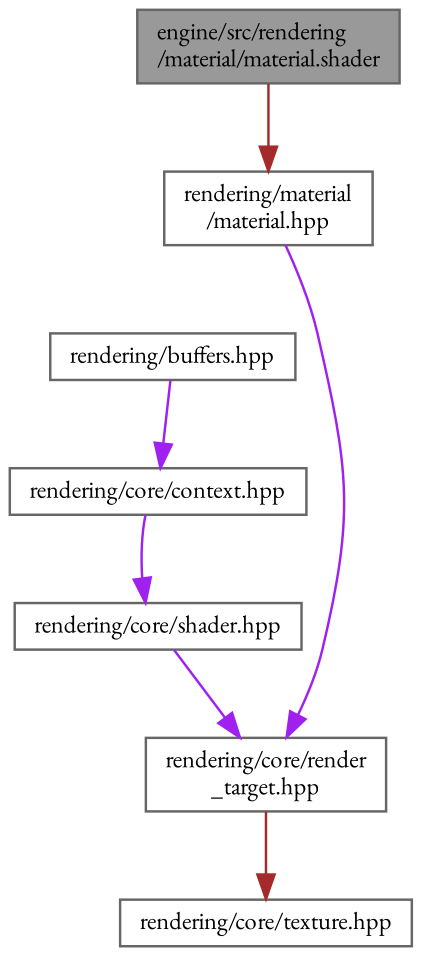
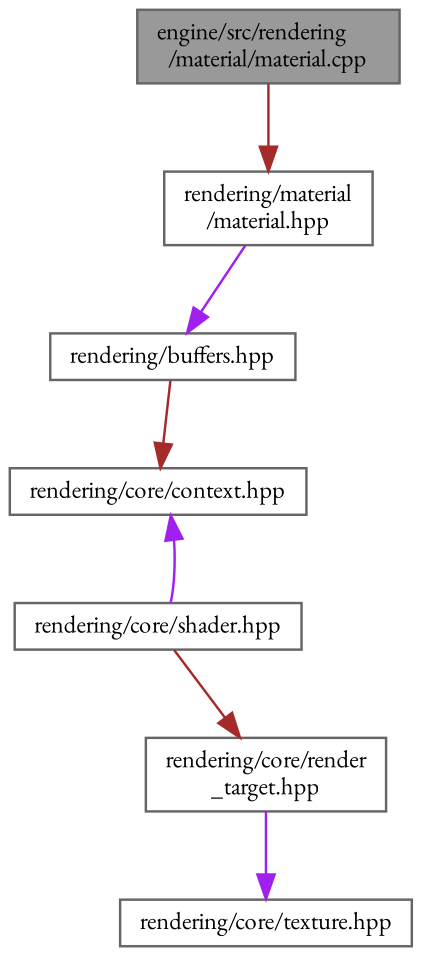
(268, 47) -> (268, 47)
(167, 412) -> (167, 412)
(343, 479) -> (223, 279)
(142, 547) -> (174, 572)
(200, 684) -> (200, 684)
(266, 843) -> (266, 843)
